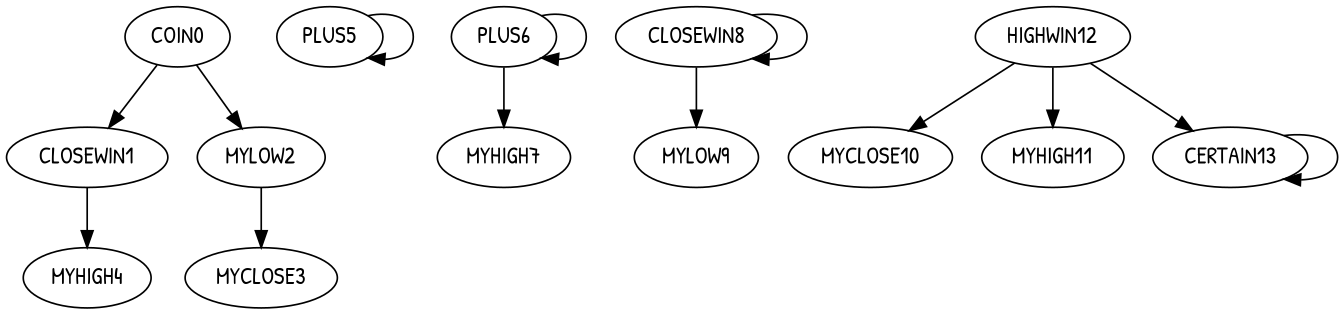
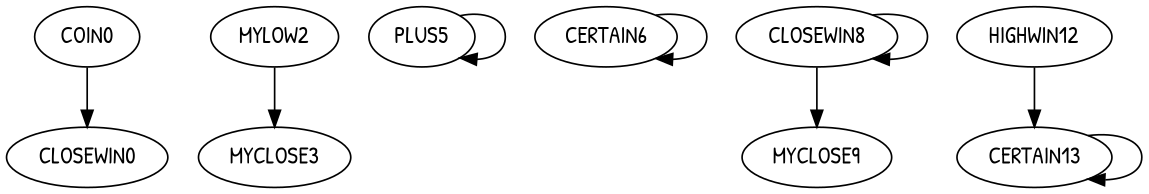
(504, 37) -> (606, 37)
(214, 90) -> none
(87, 157) -> (87, 157)
(504, 157) -> none
(696, 157) -> (817, 157)
(870, 157) -> none
(1053, 157) -> none
(87, 278) -> none
